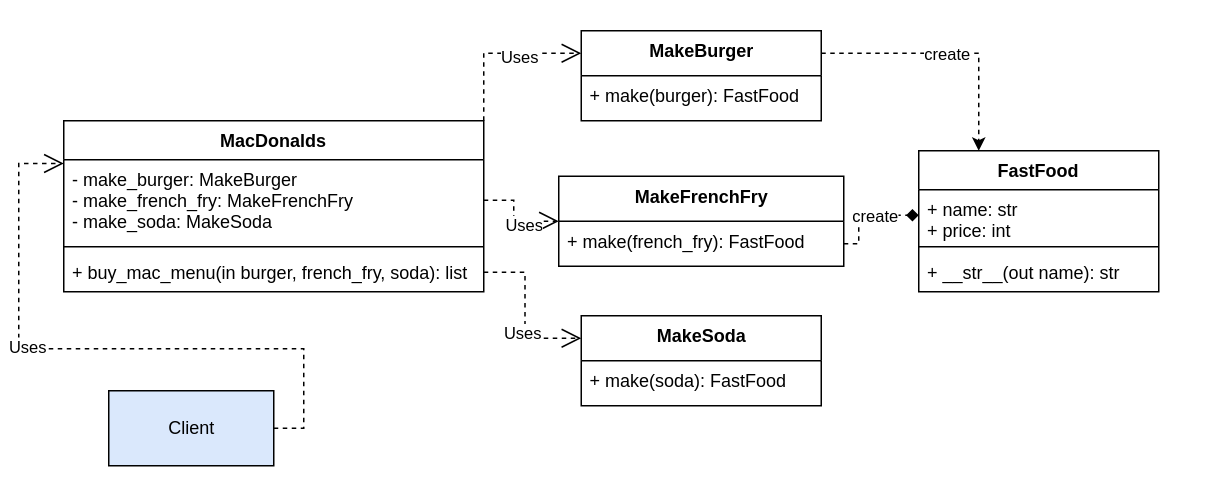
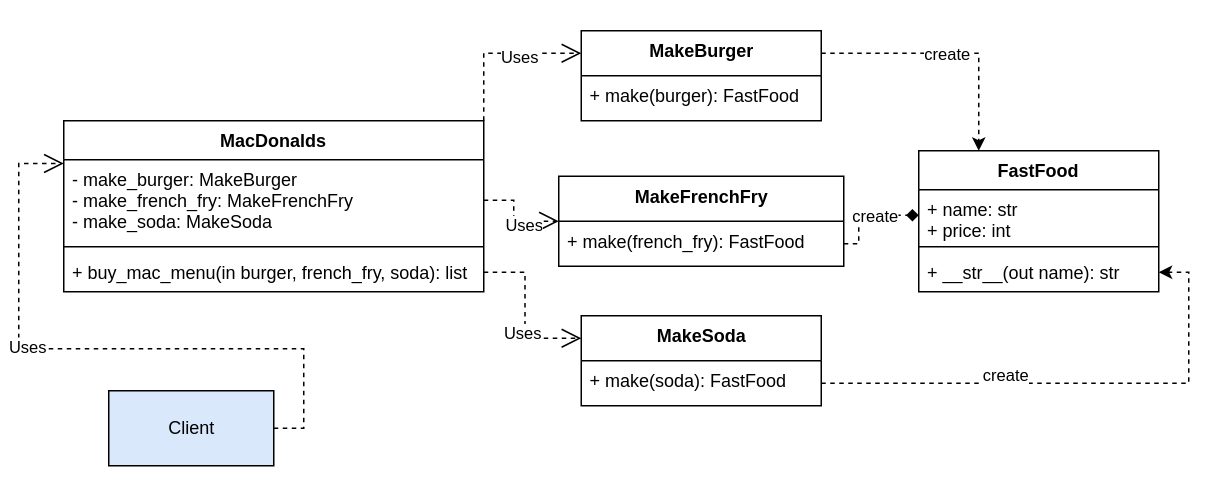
none -> (1173, 383)
